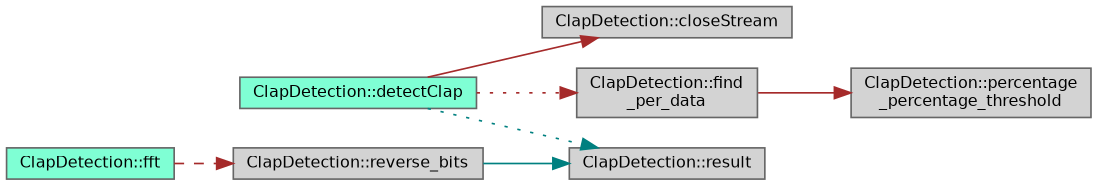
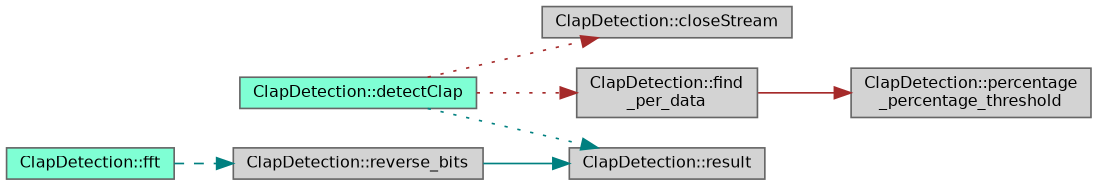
(504, 59) -> (504, 59)
(195, 163) -> (195, 163)
